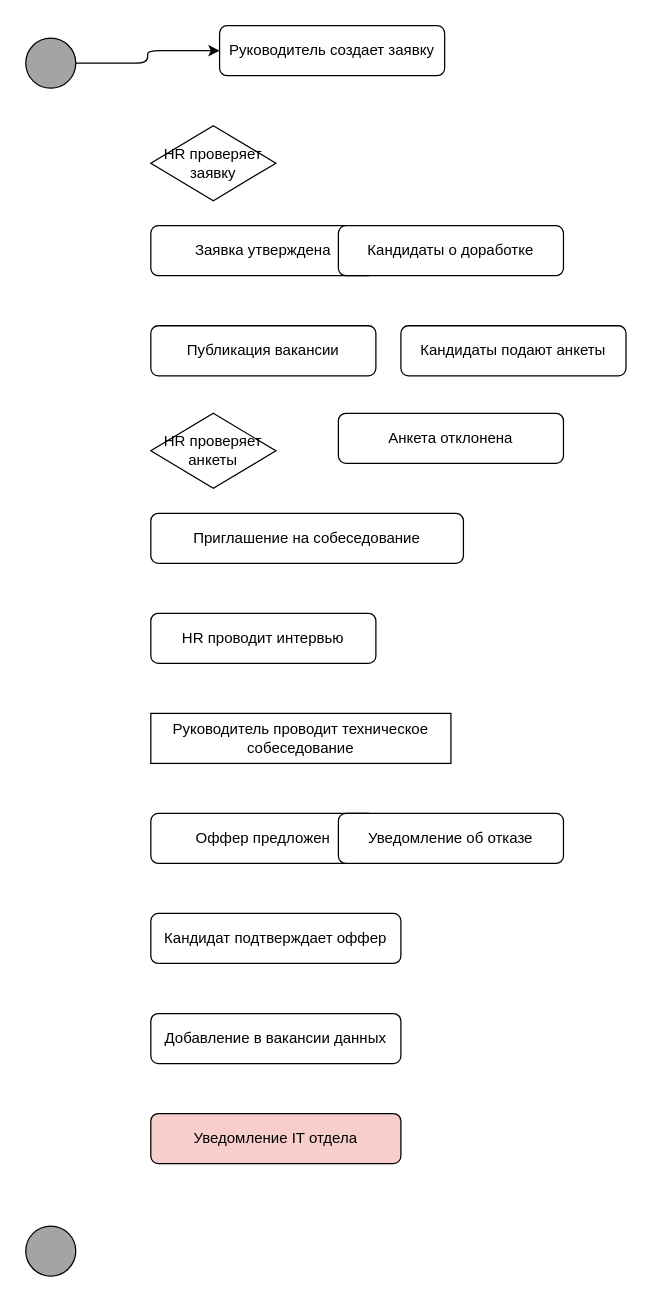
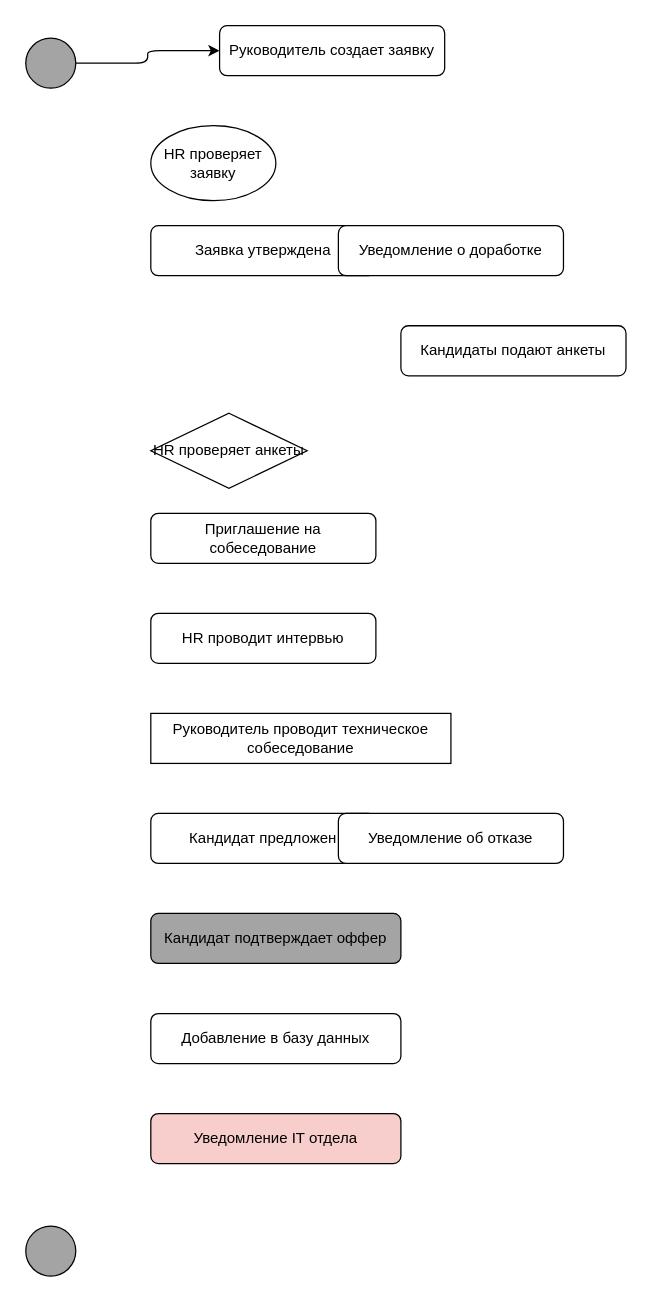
(213, 163) -> (213, 163)
(451, 251) -> (451, 251)
(263, 351) -> none
(451, 438) -> none
(213, 451) -> (229, 451)
(307, 538) -> (263, 538)
(263, 838) -> (263, 838)
(276, 938) -> (276, 938)
(276, 1038) -> (276, 1038)
